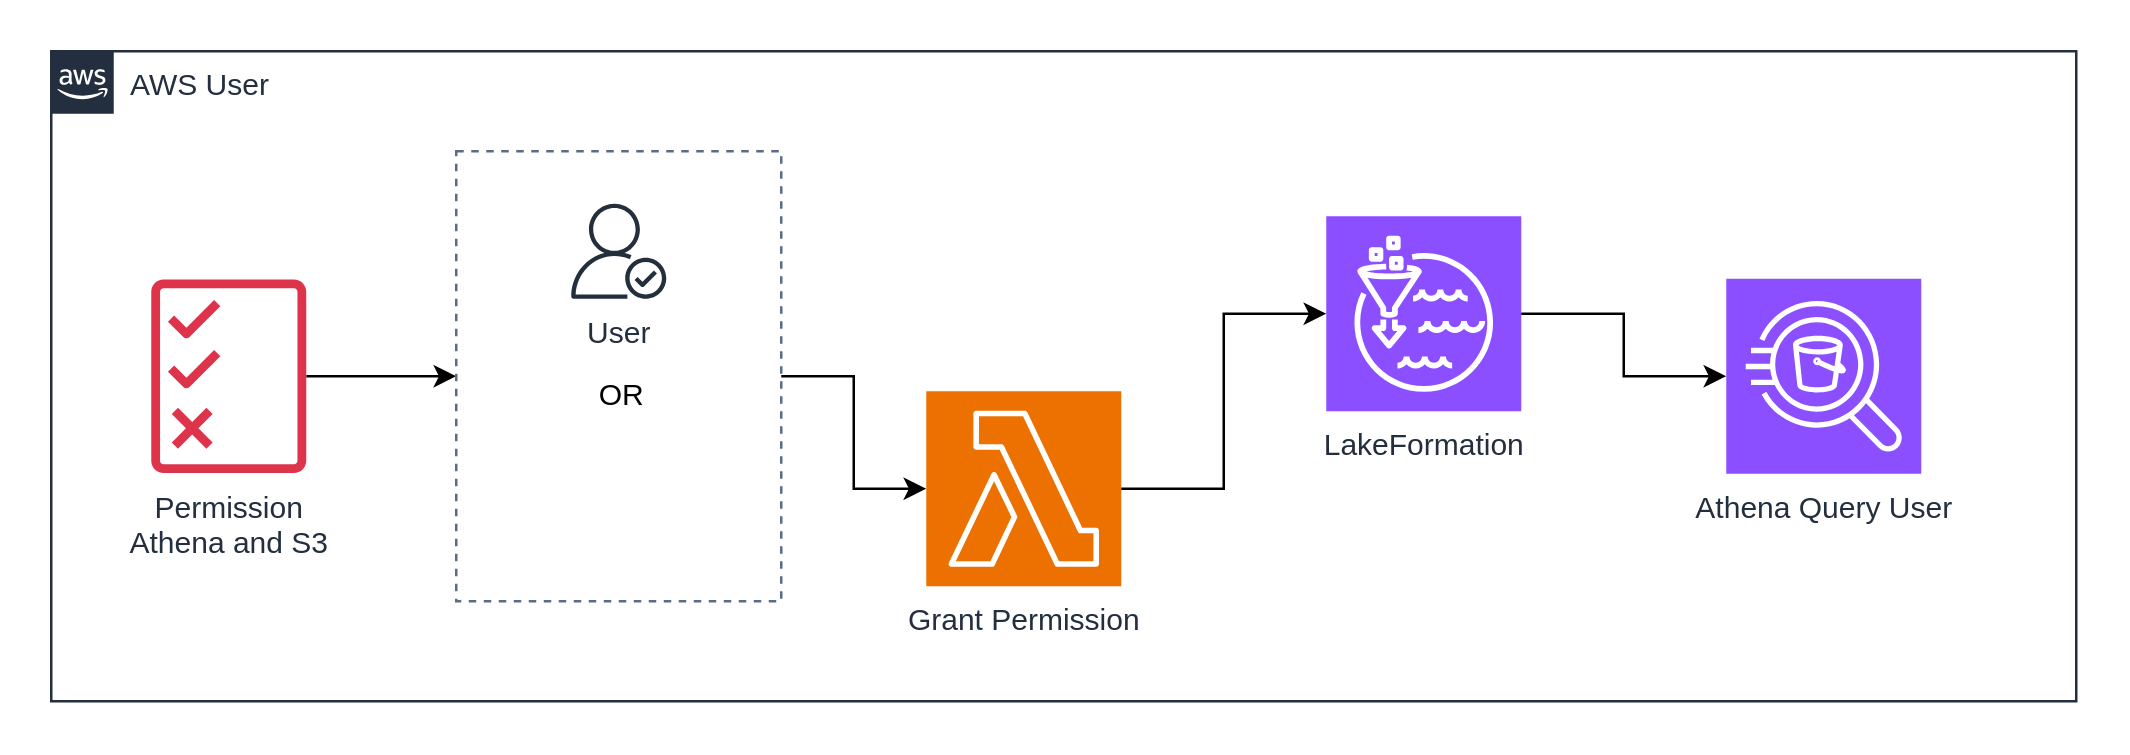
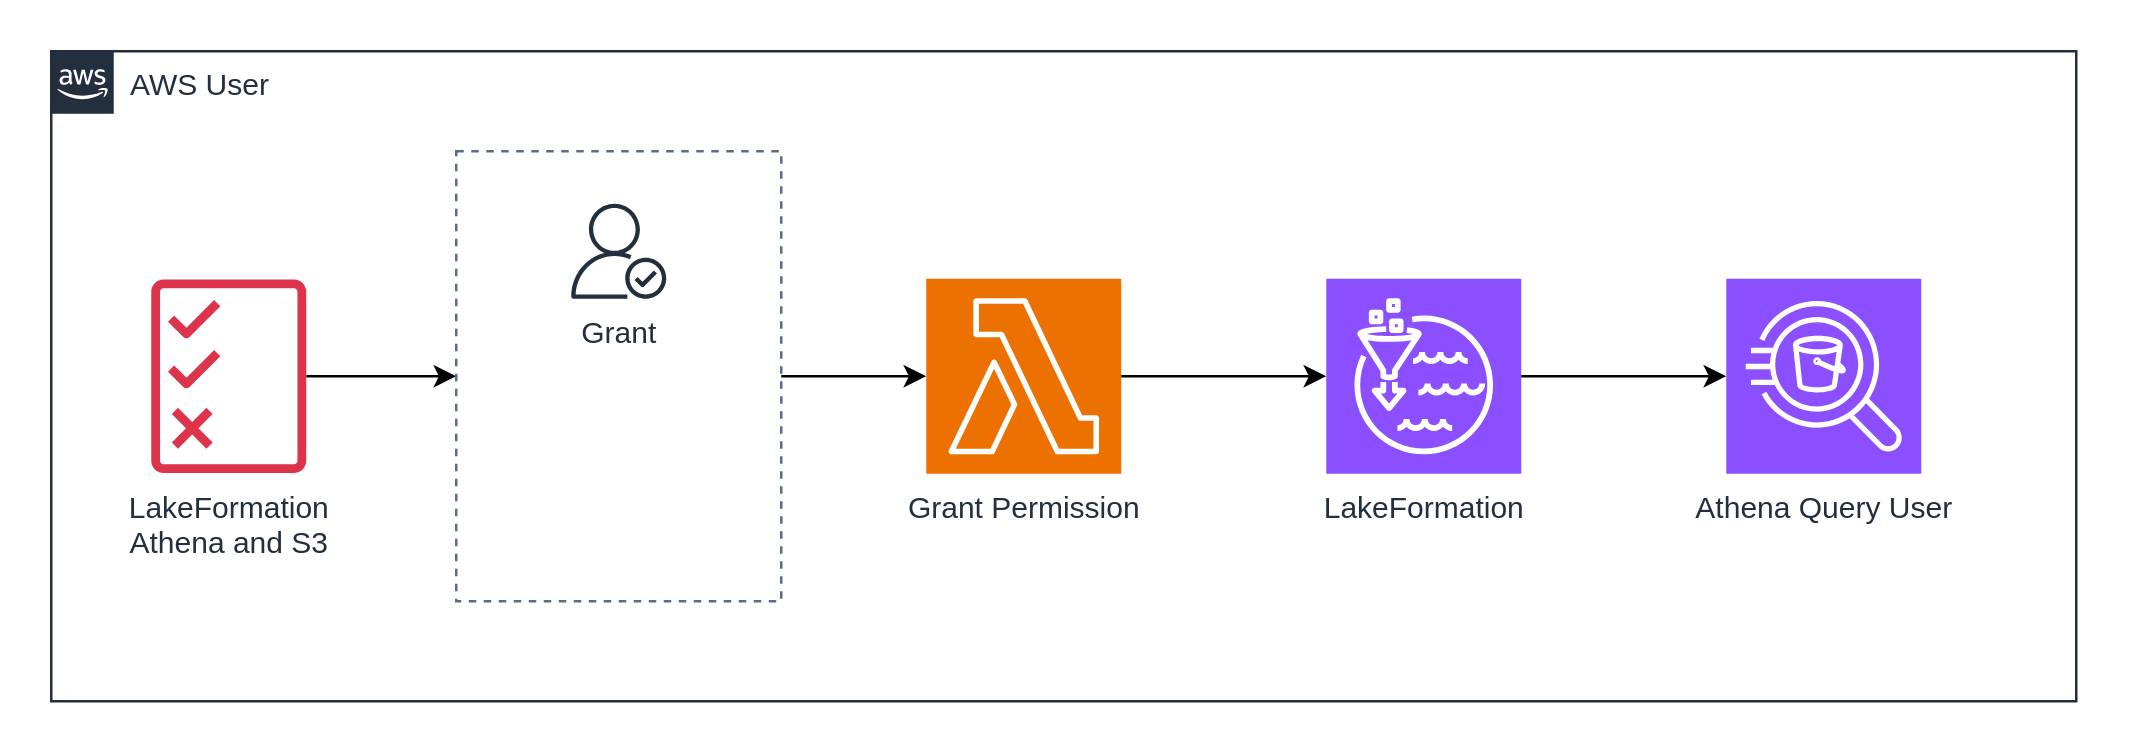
(1424, 314) -> (1424, 376)
(620, 334) -> (620, 334)
(621, 396) -> none
(1024, 489) -> (1024, 376)
(230, 527) -> (230, 527)
